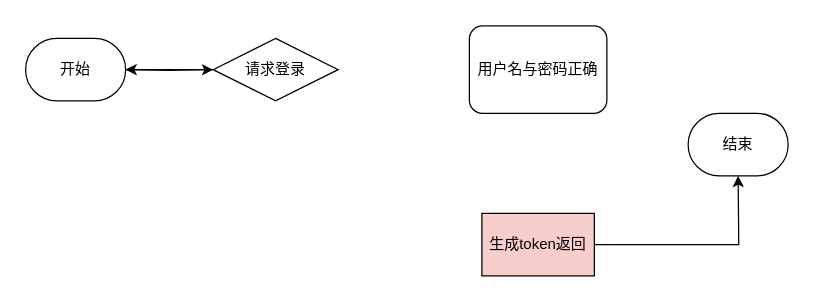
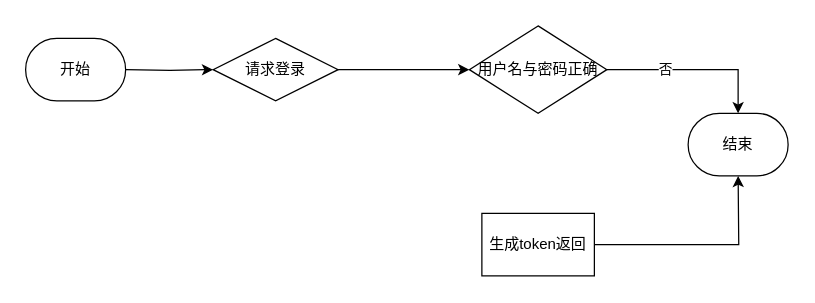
(211, 69) -> (399, 69)
(538, 69) -> (538, 69)
none -> (690, 69)
(538, 244) -> (538, 244)
